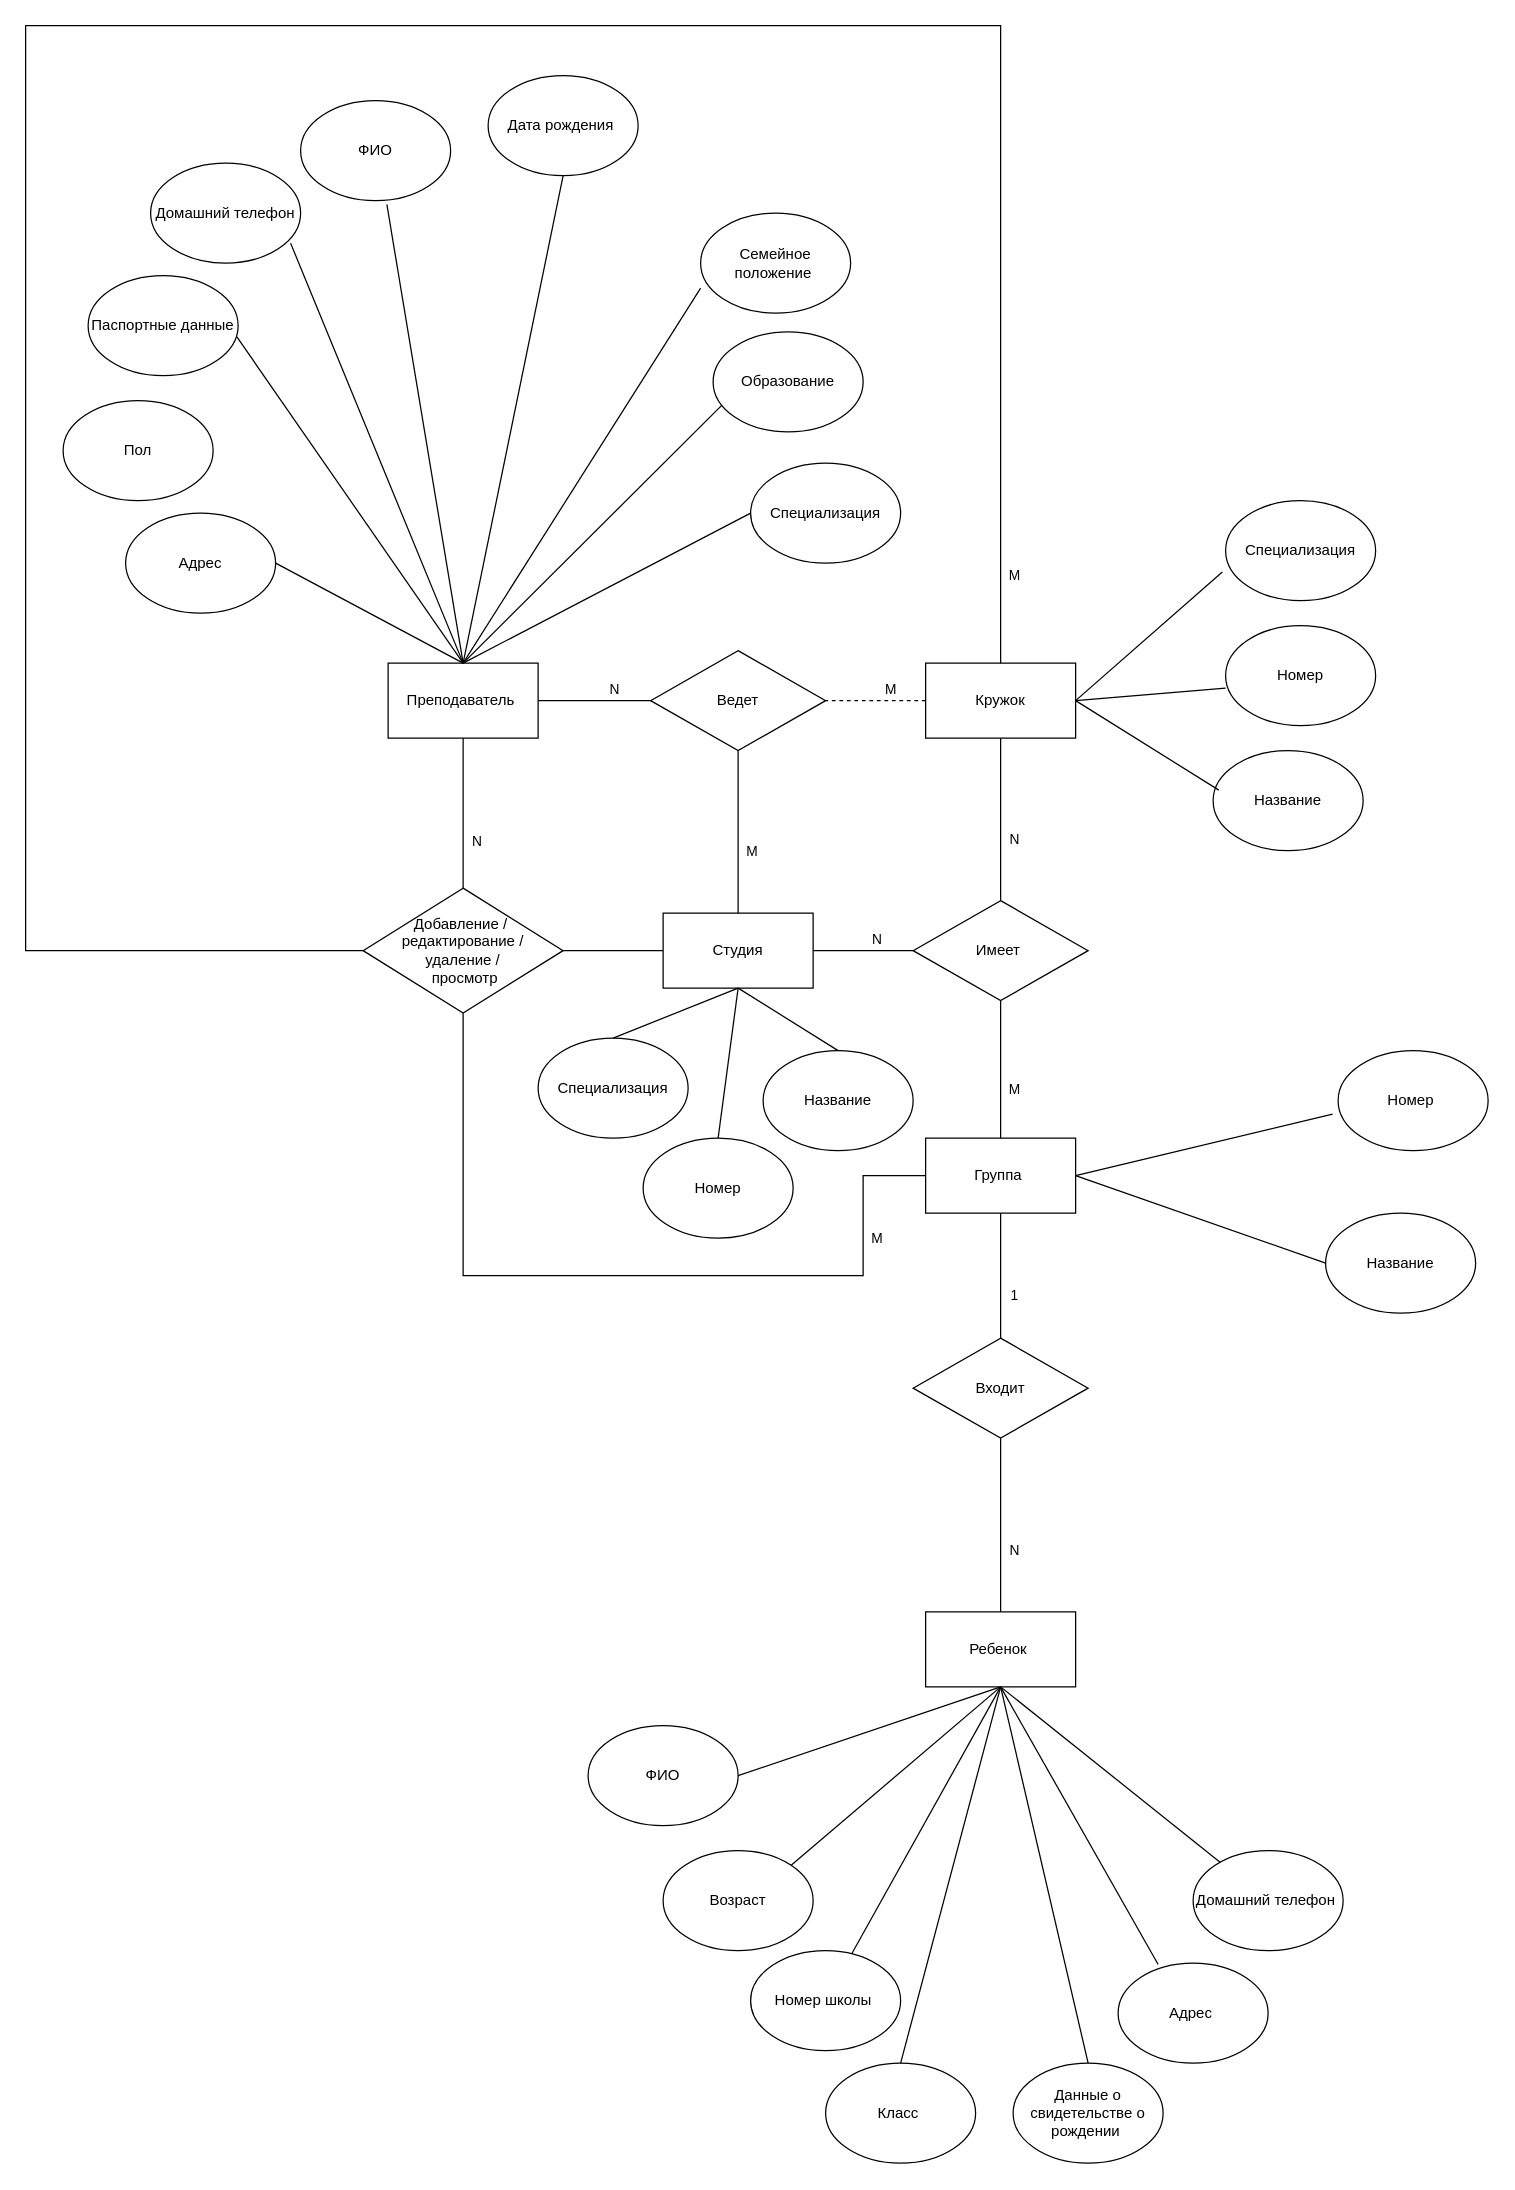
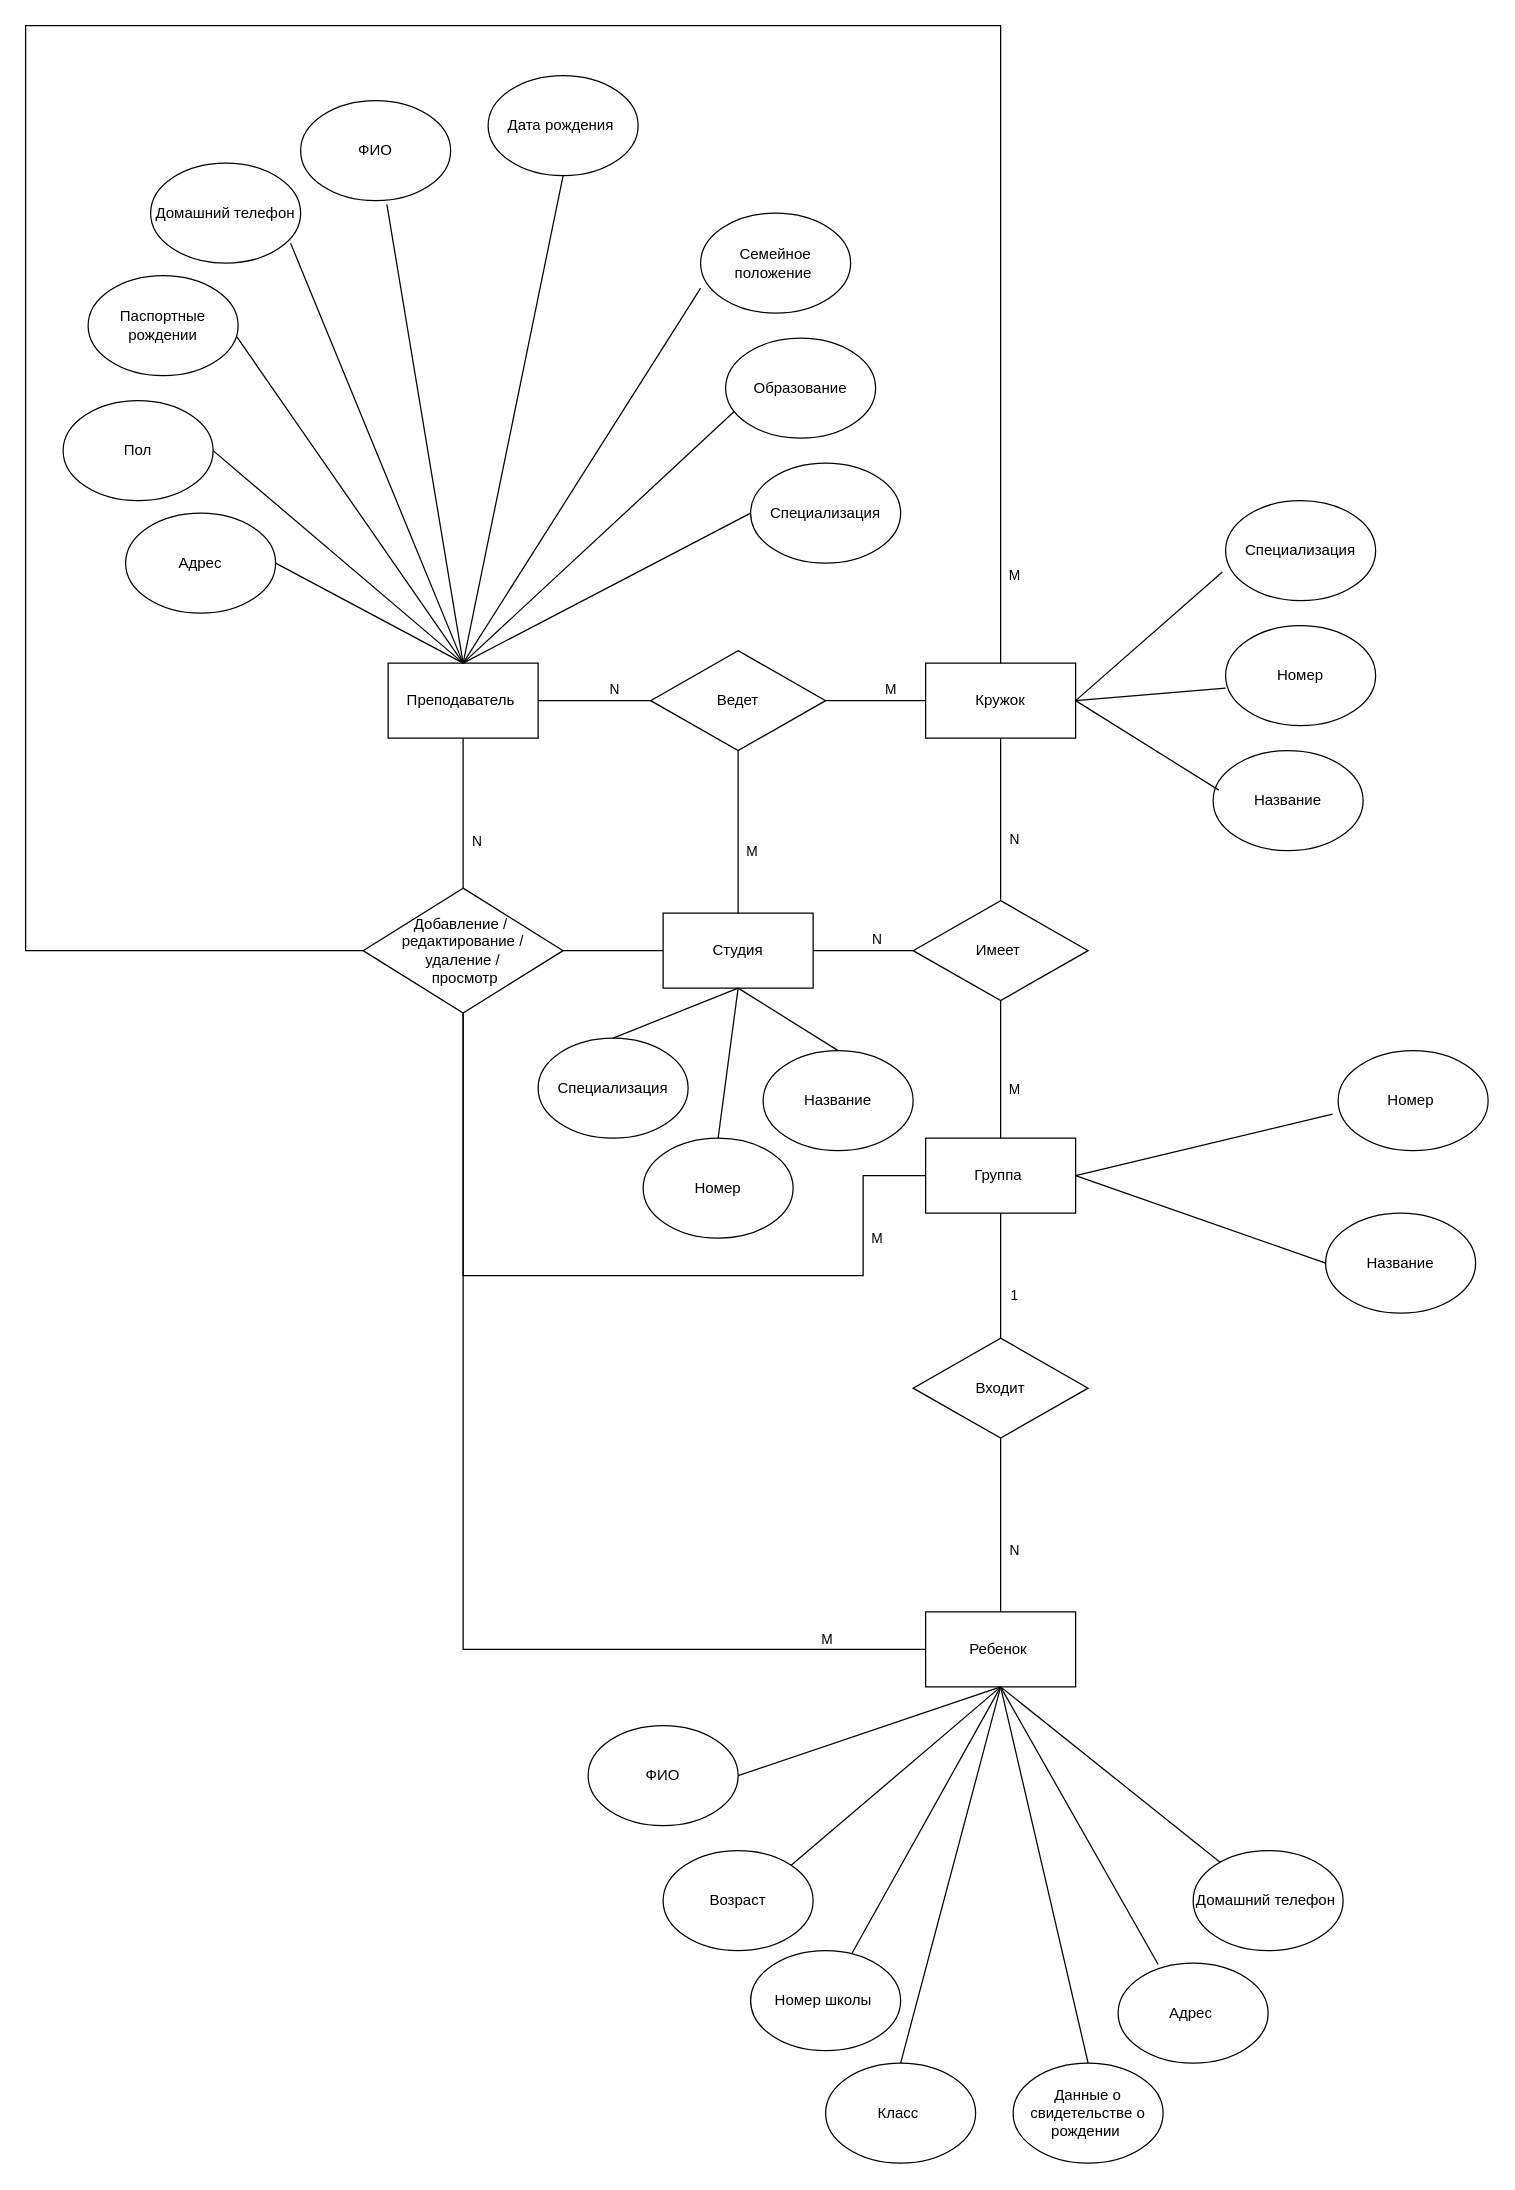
(163, 326) -> (163, 326)
(788, 382) -> (801, 388)
none -> (335, 554)
(875, 701) -> (875, 701)
none -> (508, 1649)
